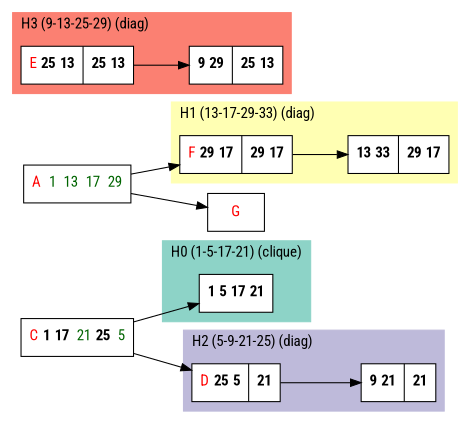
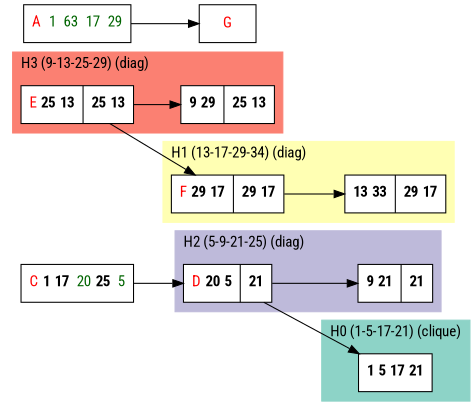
(248, 114) -> (239, 154)
(150, 171) -> (148, 147)
(71, 182) -> (71, 22)
(156, 316) -> (307, 325)
(84, 336) -> (84, 282)
(221, 381) -> (213, 282)
